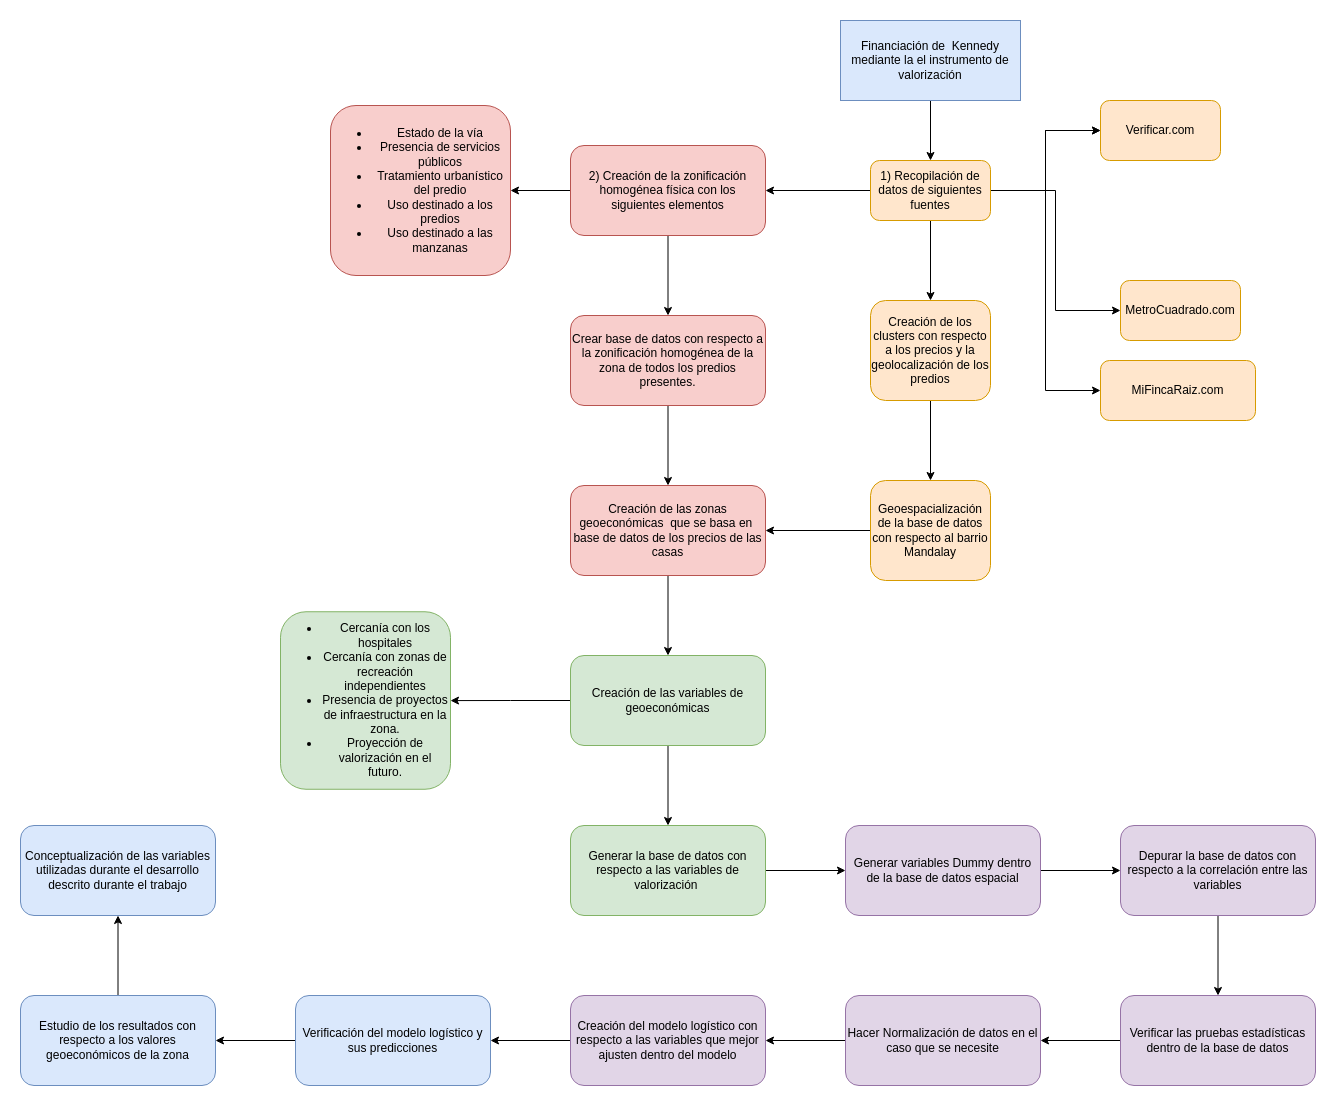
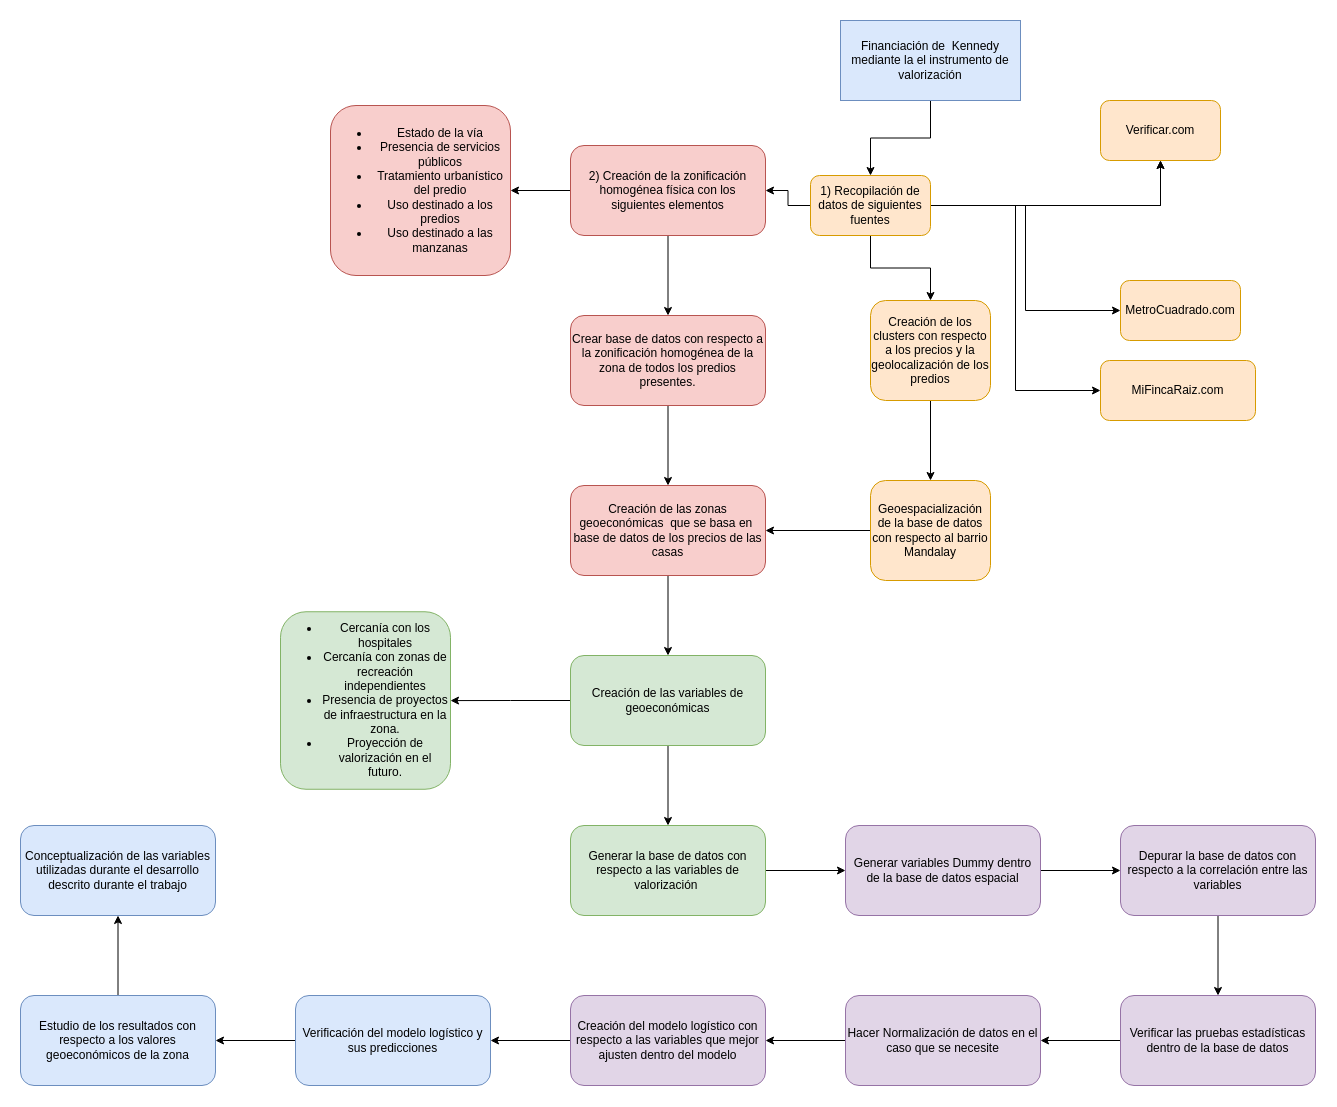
(931, 191) -> (871, 206)
